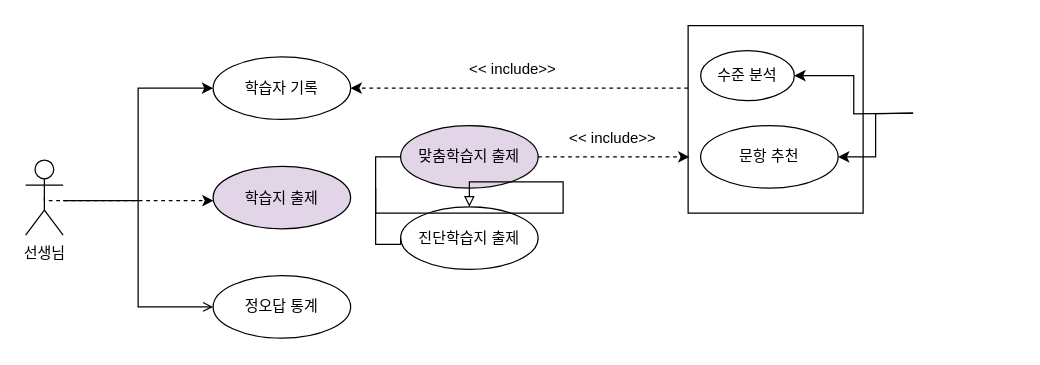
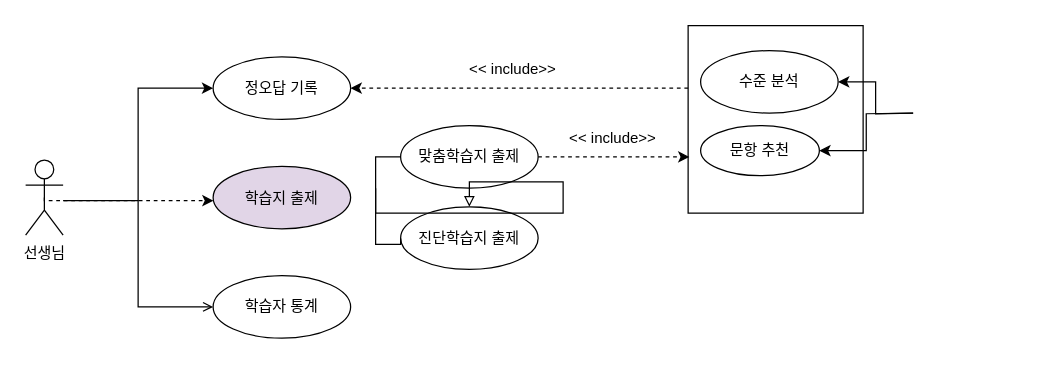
(748, 76) -> (769, 82)
(282, 88) -> (282, 88)
(469, 157) -> (469, 157)
(769, 157) -> (760, 151)
(282, 307) -> (282, 307)
